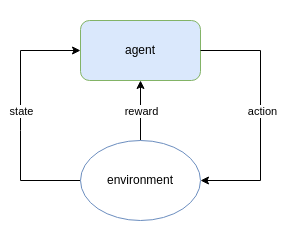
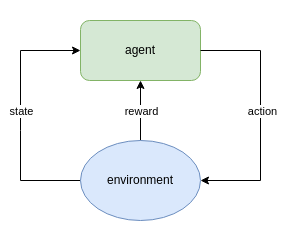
(141, 51) -> (141, 51)
(141, 181) -> (141, 181)
